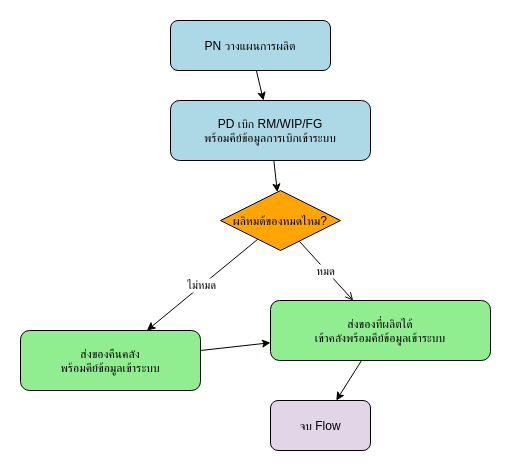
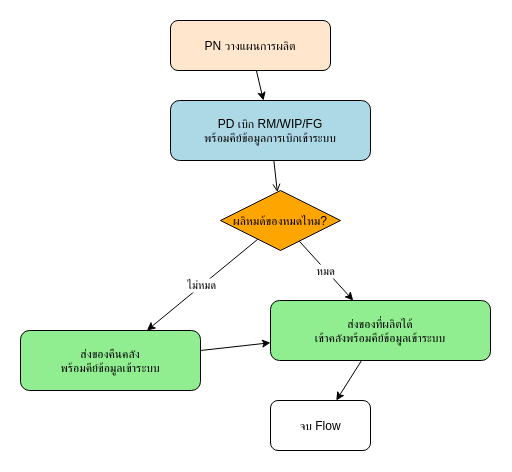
(251, 46) -> (251, 46)
(276, 184) -> (277, 185)
(349, 296) -> (348, 294)
(321, 426) -> (321, 426)
